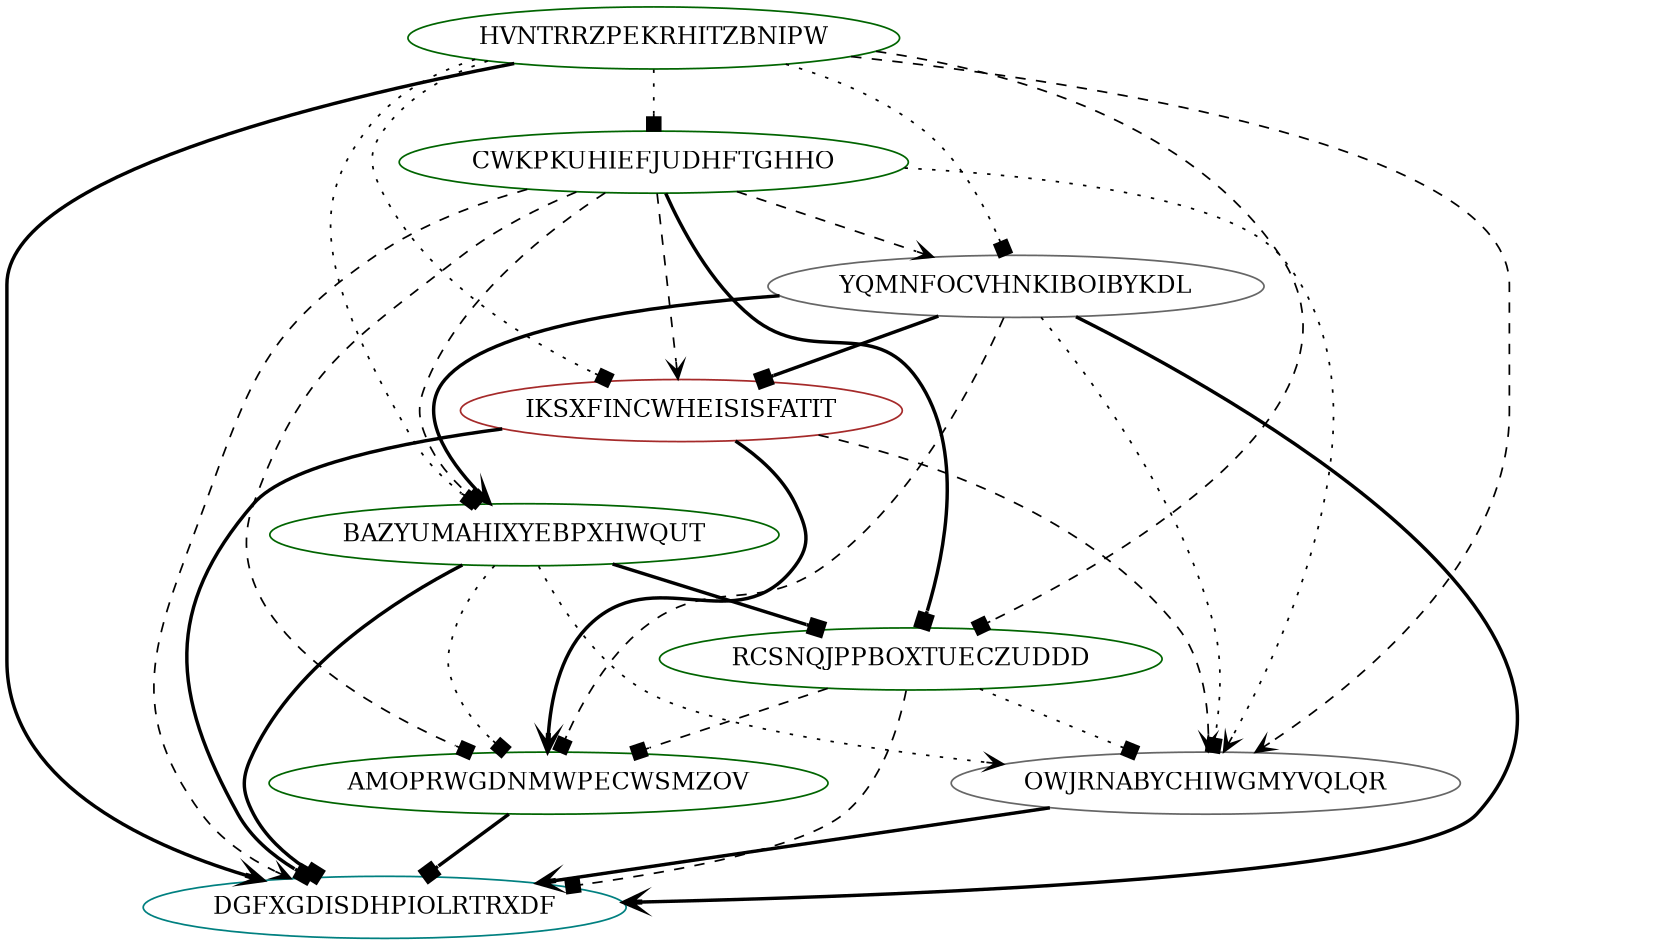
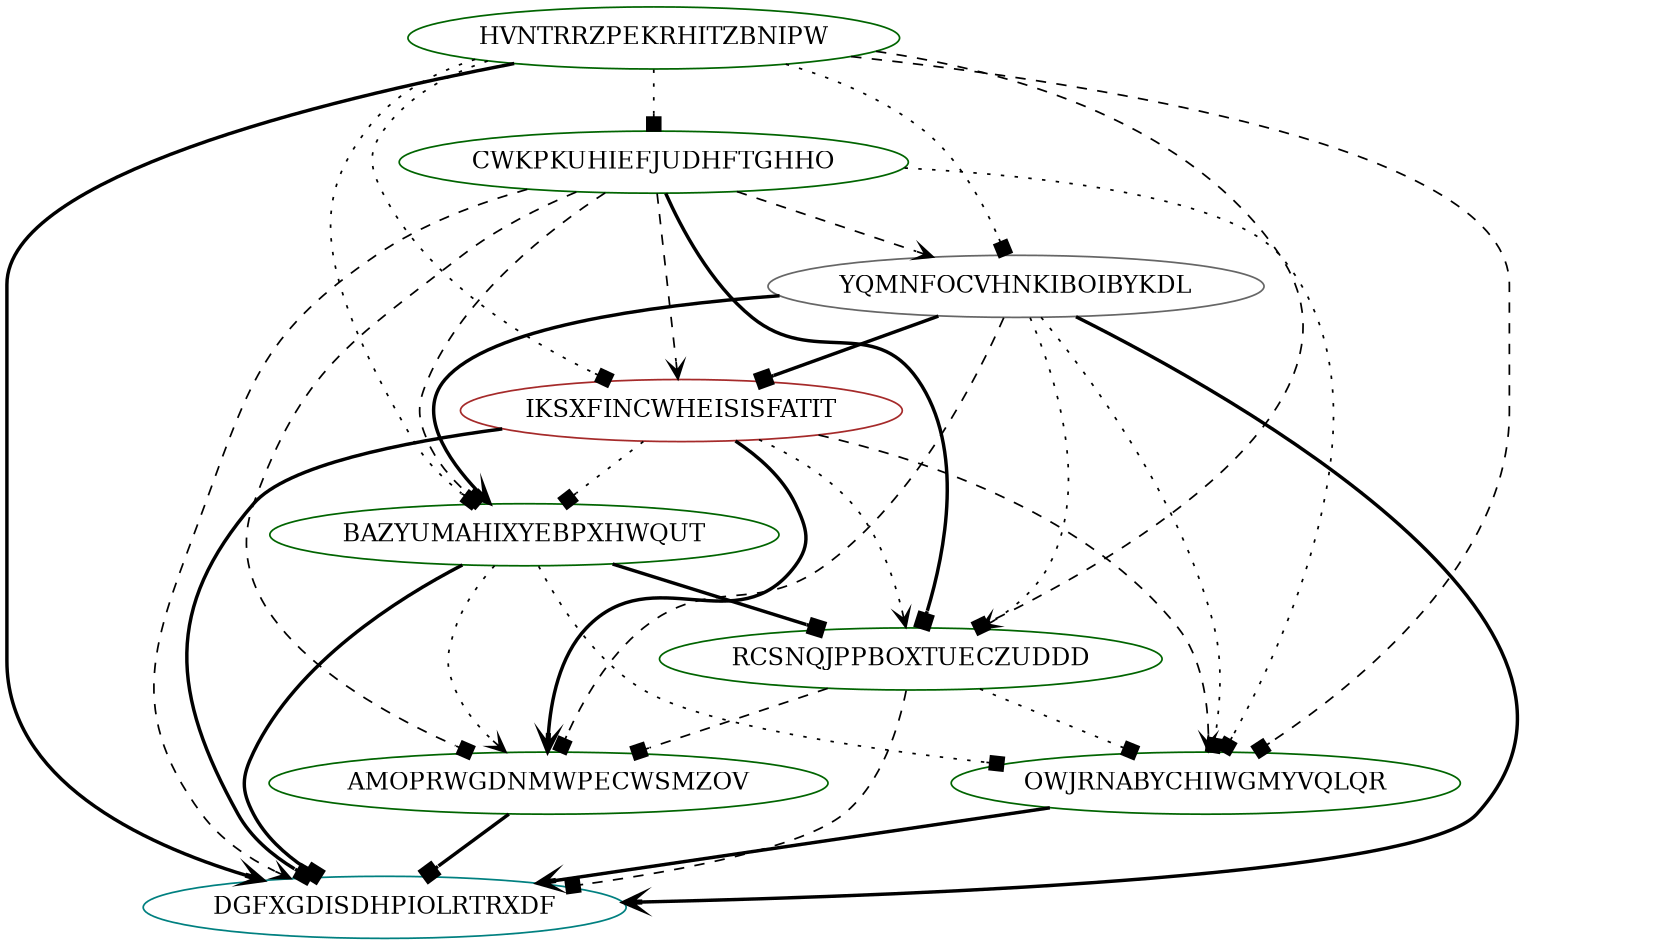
(1464, 214) -> (1464, 214)
(1312, 307) -> (1312, 307)
none -> (610, 467)
none -> (1068, 479)
none -> (854, 506)
(449, 654) -> (449, 654)
(707, 715) -> (707, 715)
(1206, 783) -> (1206, 783)
